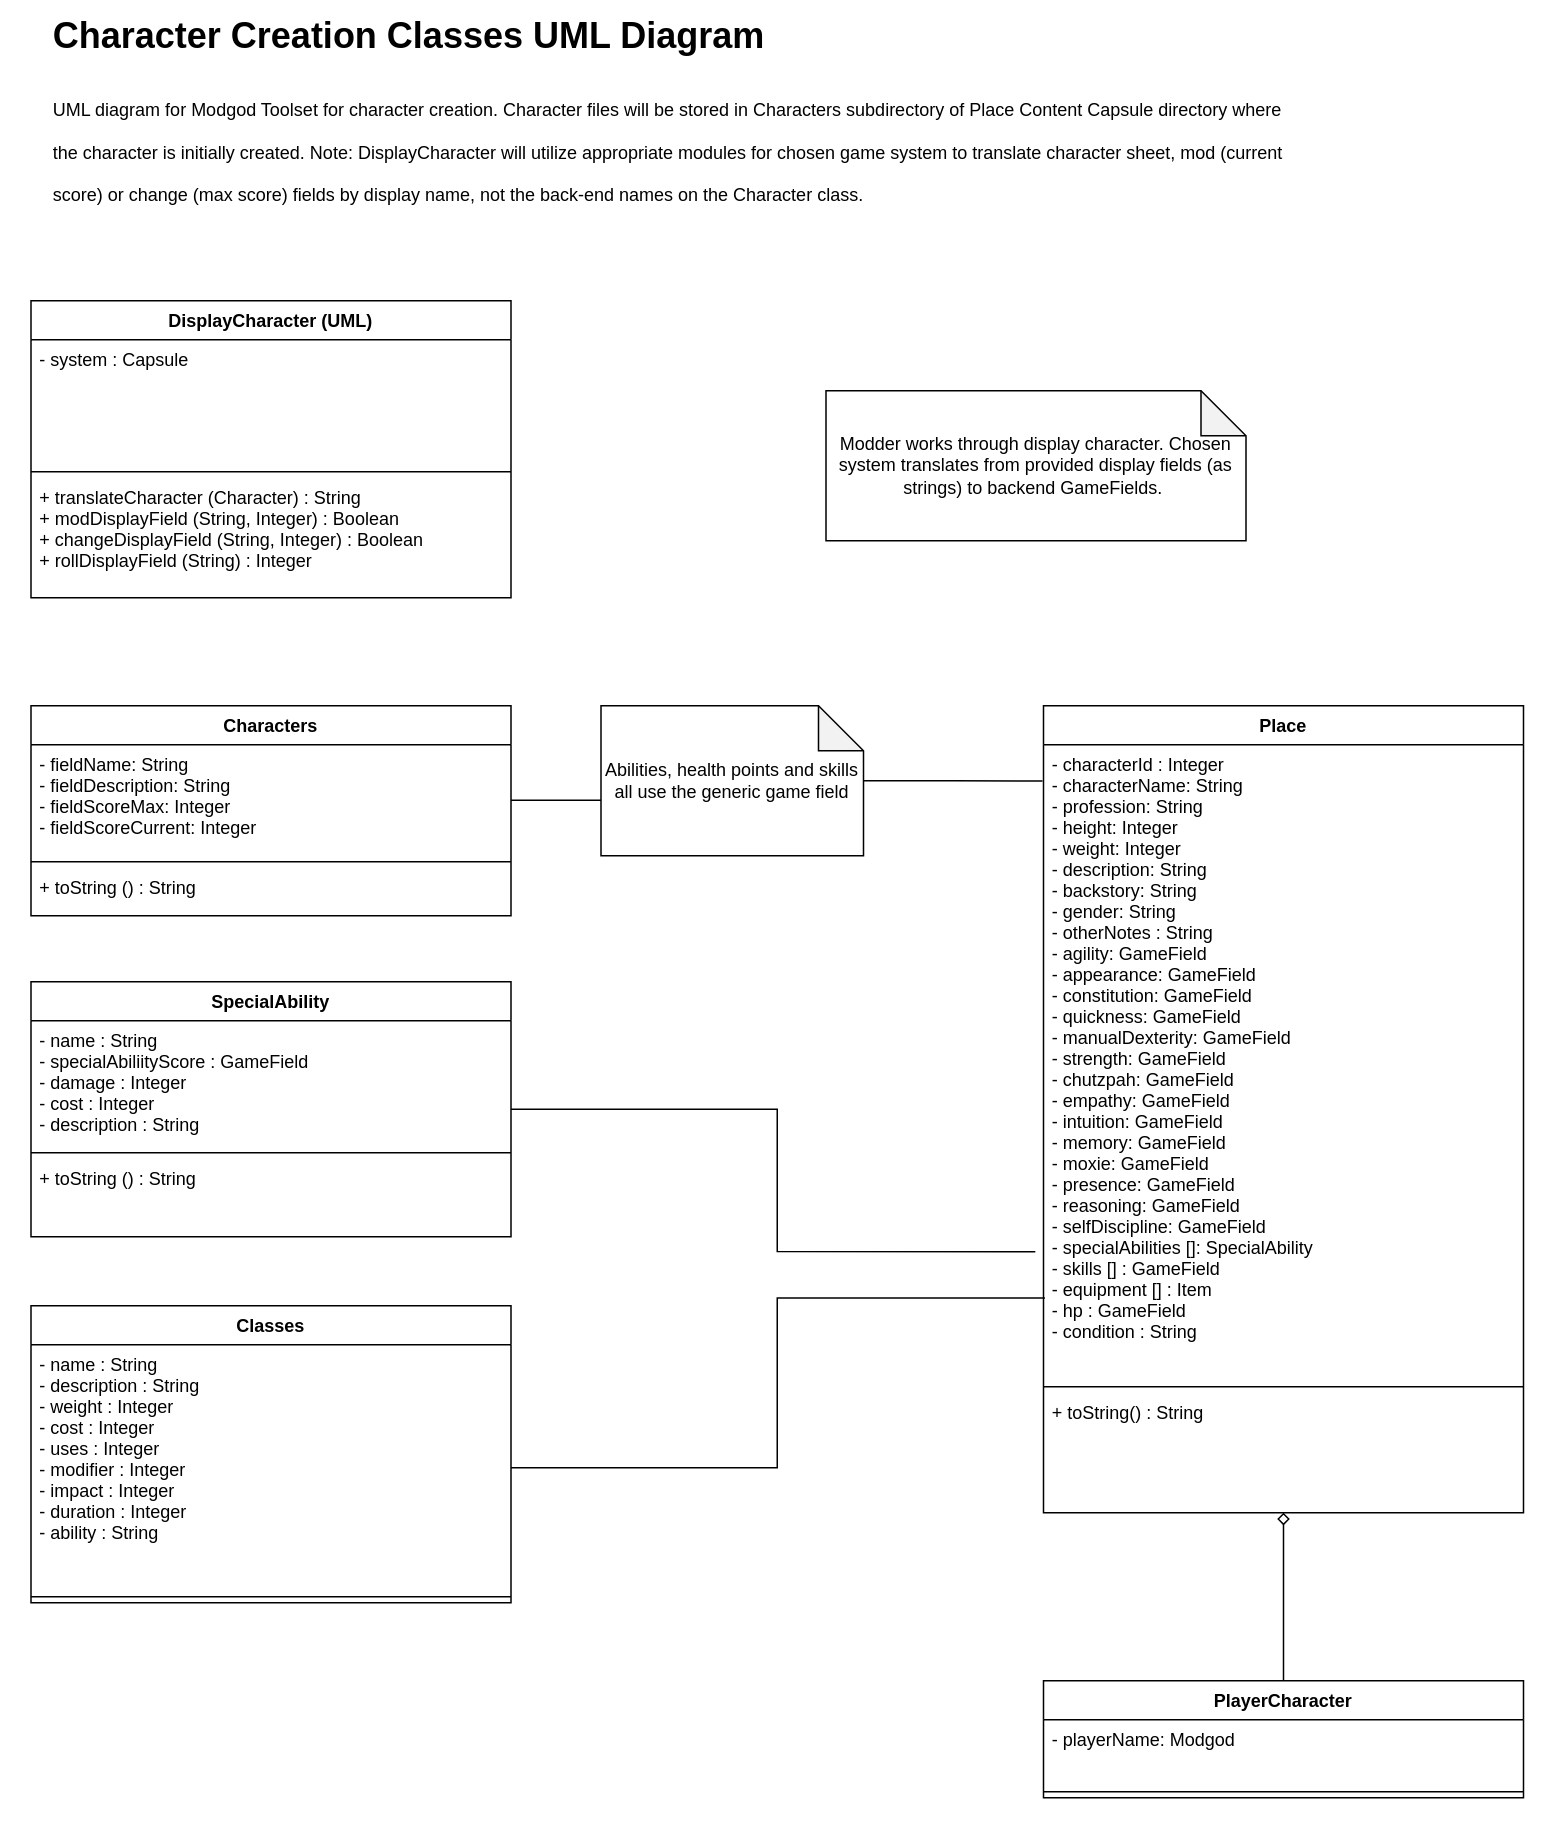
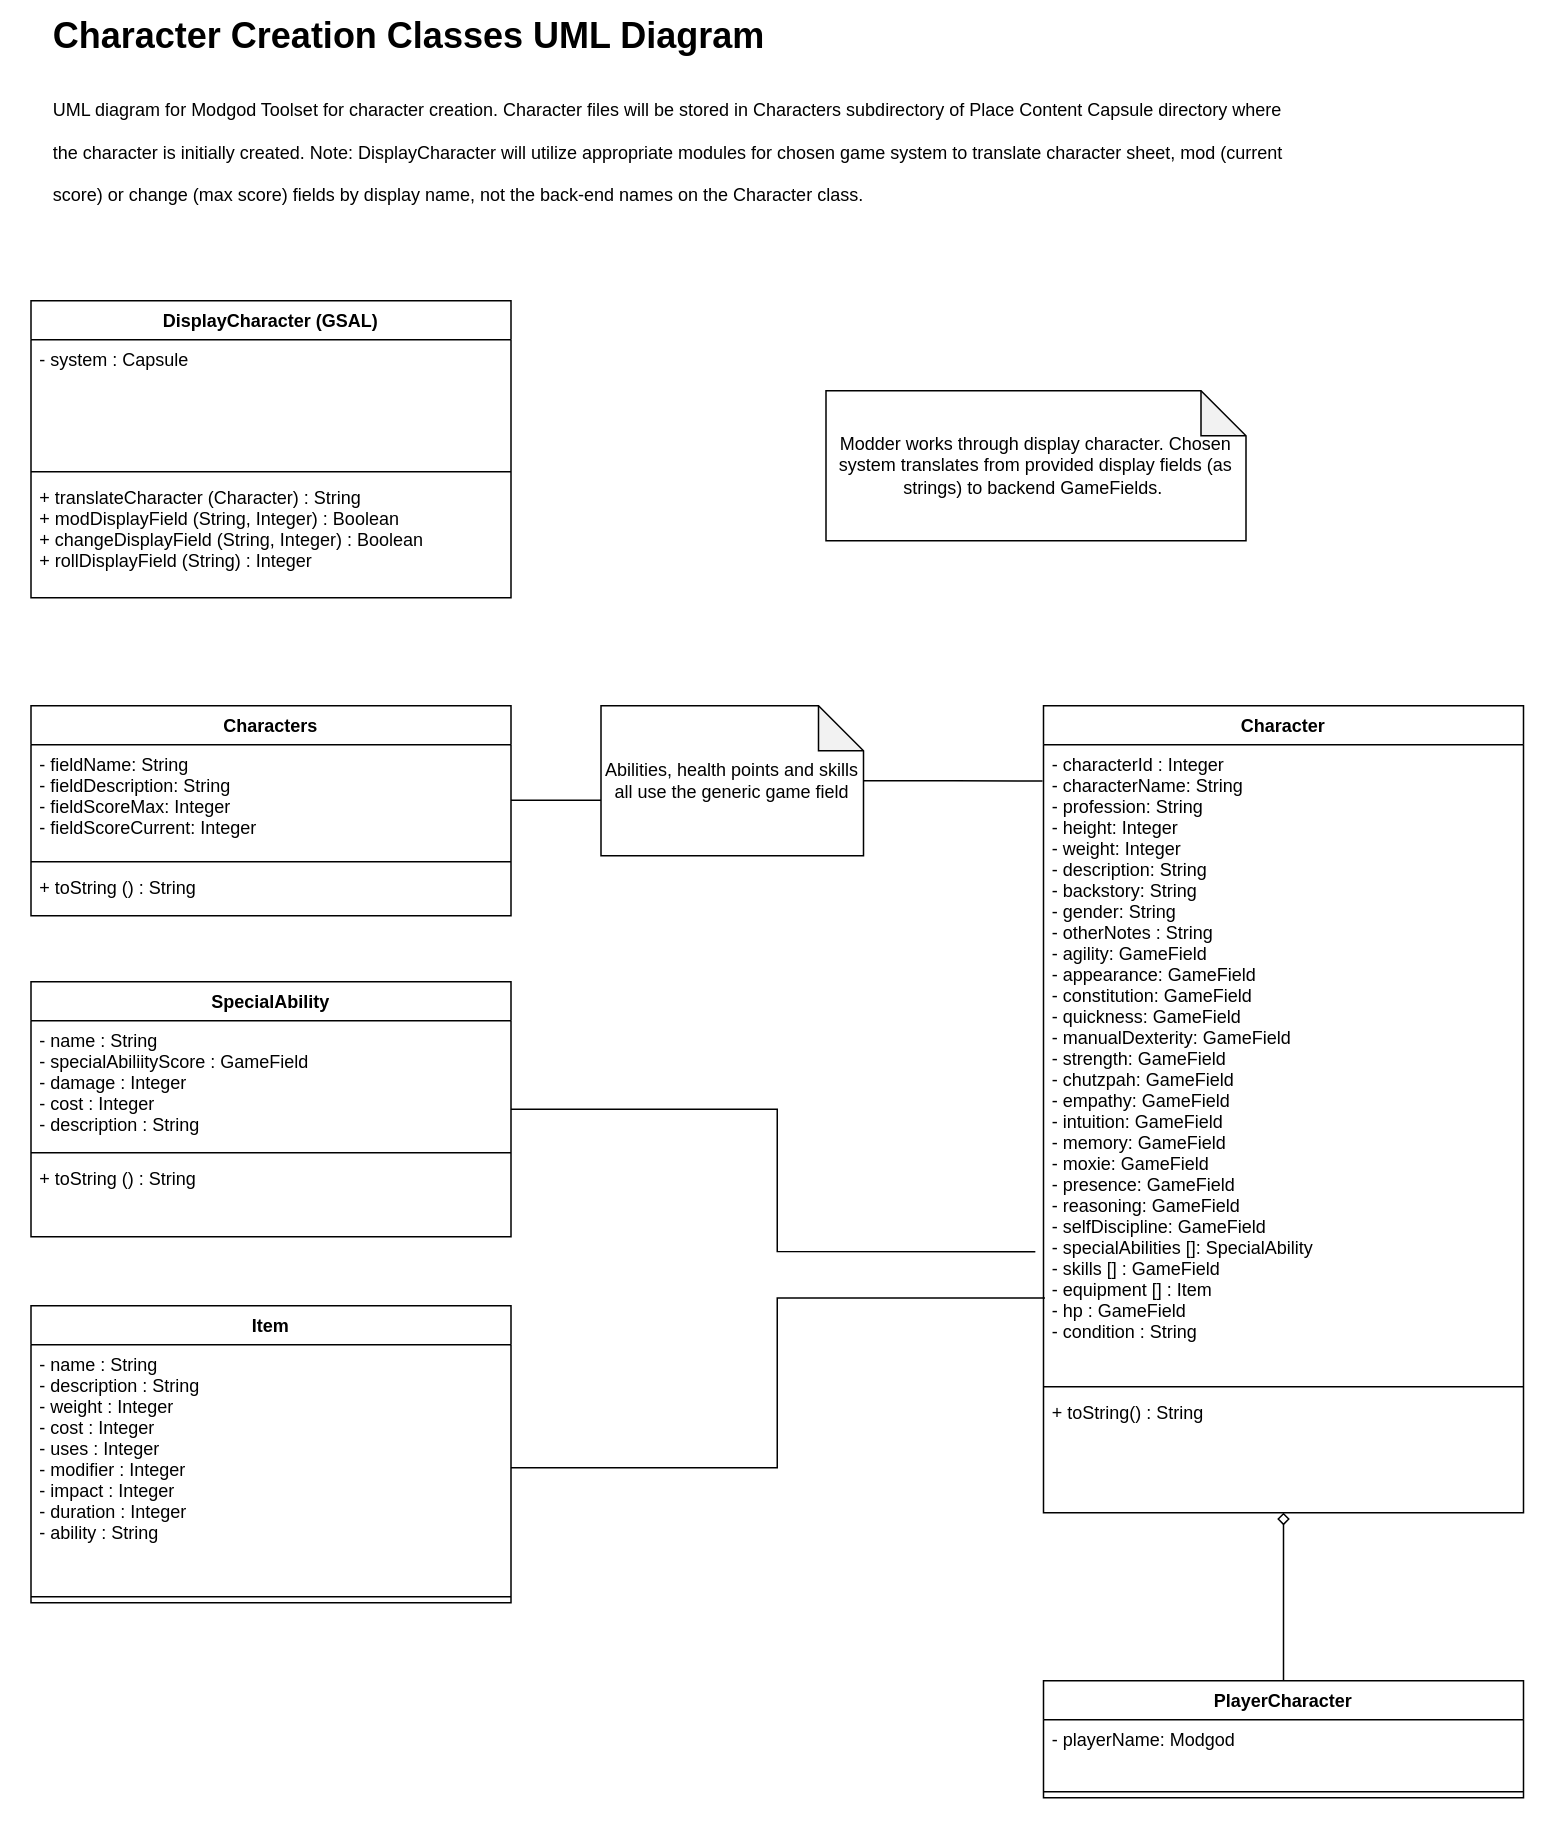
(270, 321) -> (270, 321)
(1283, 726) -> (1283, 726)
(270, 1326) -> (270, 1326)
